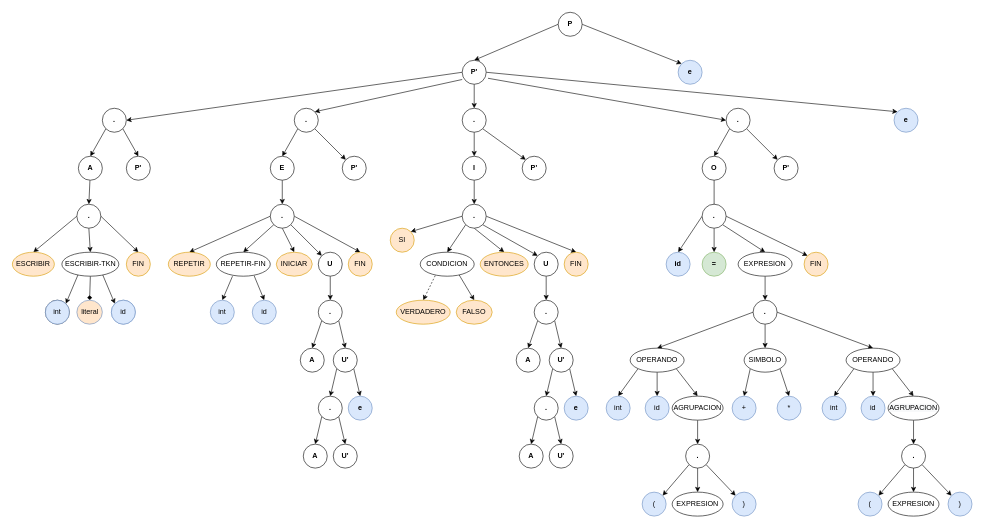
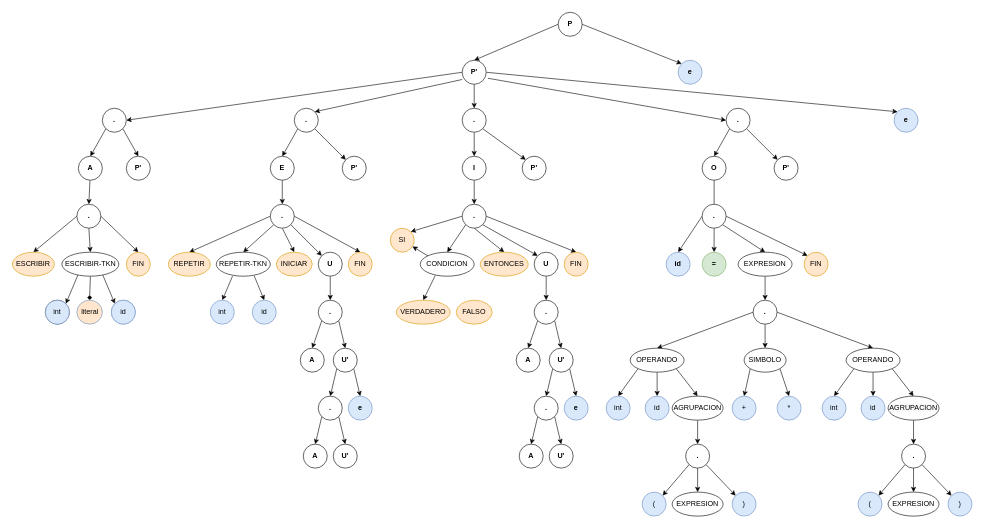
(243, 264) -> (243, 264)
(430, 286) -> (430, 286)
(467, 287) -> (422, 252)
